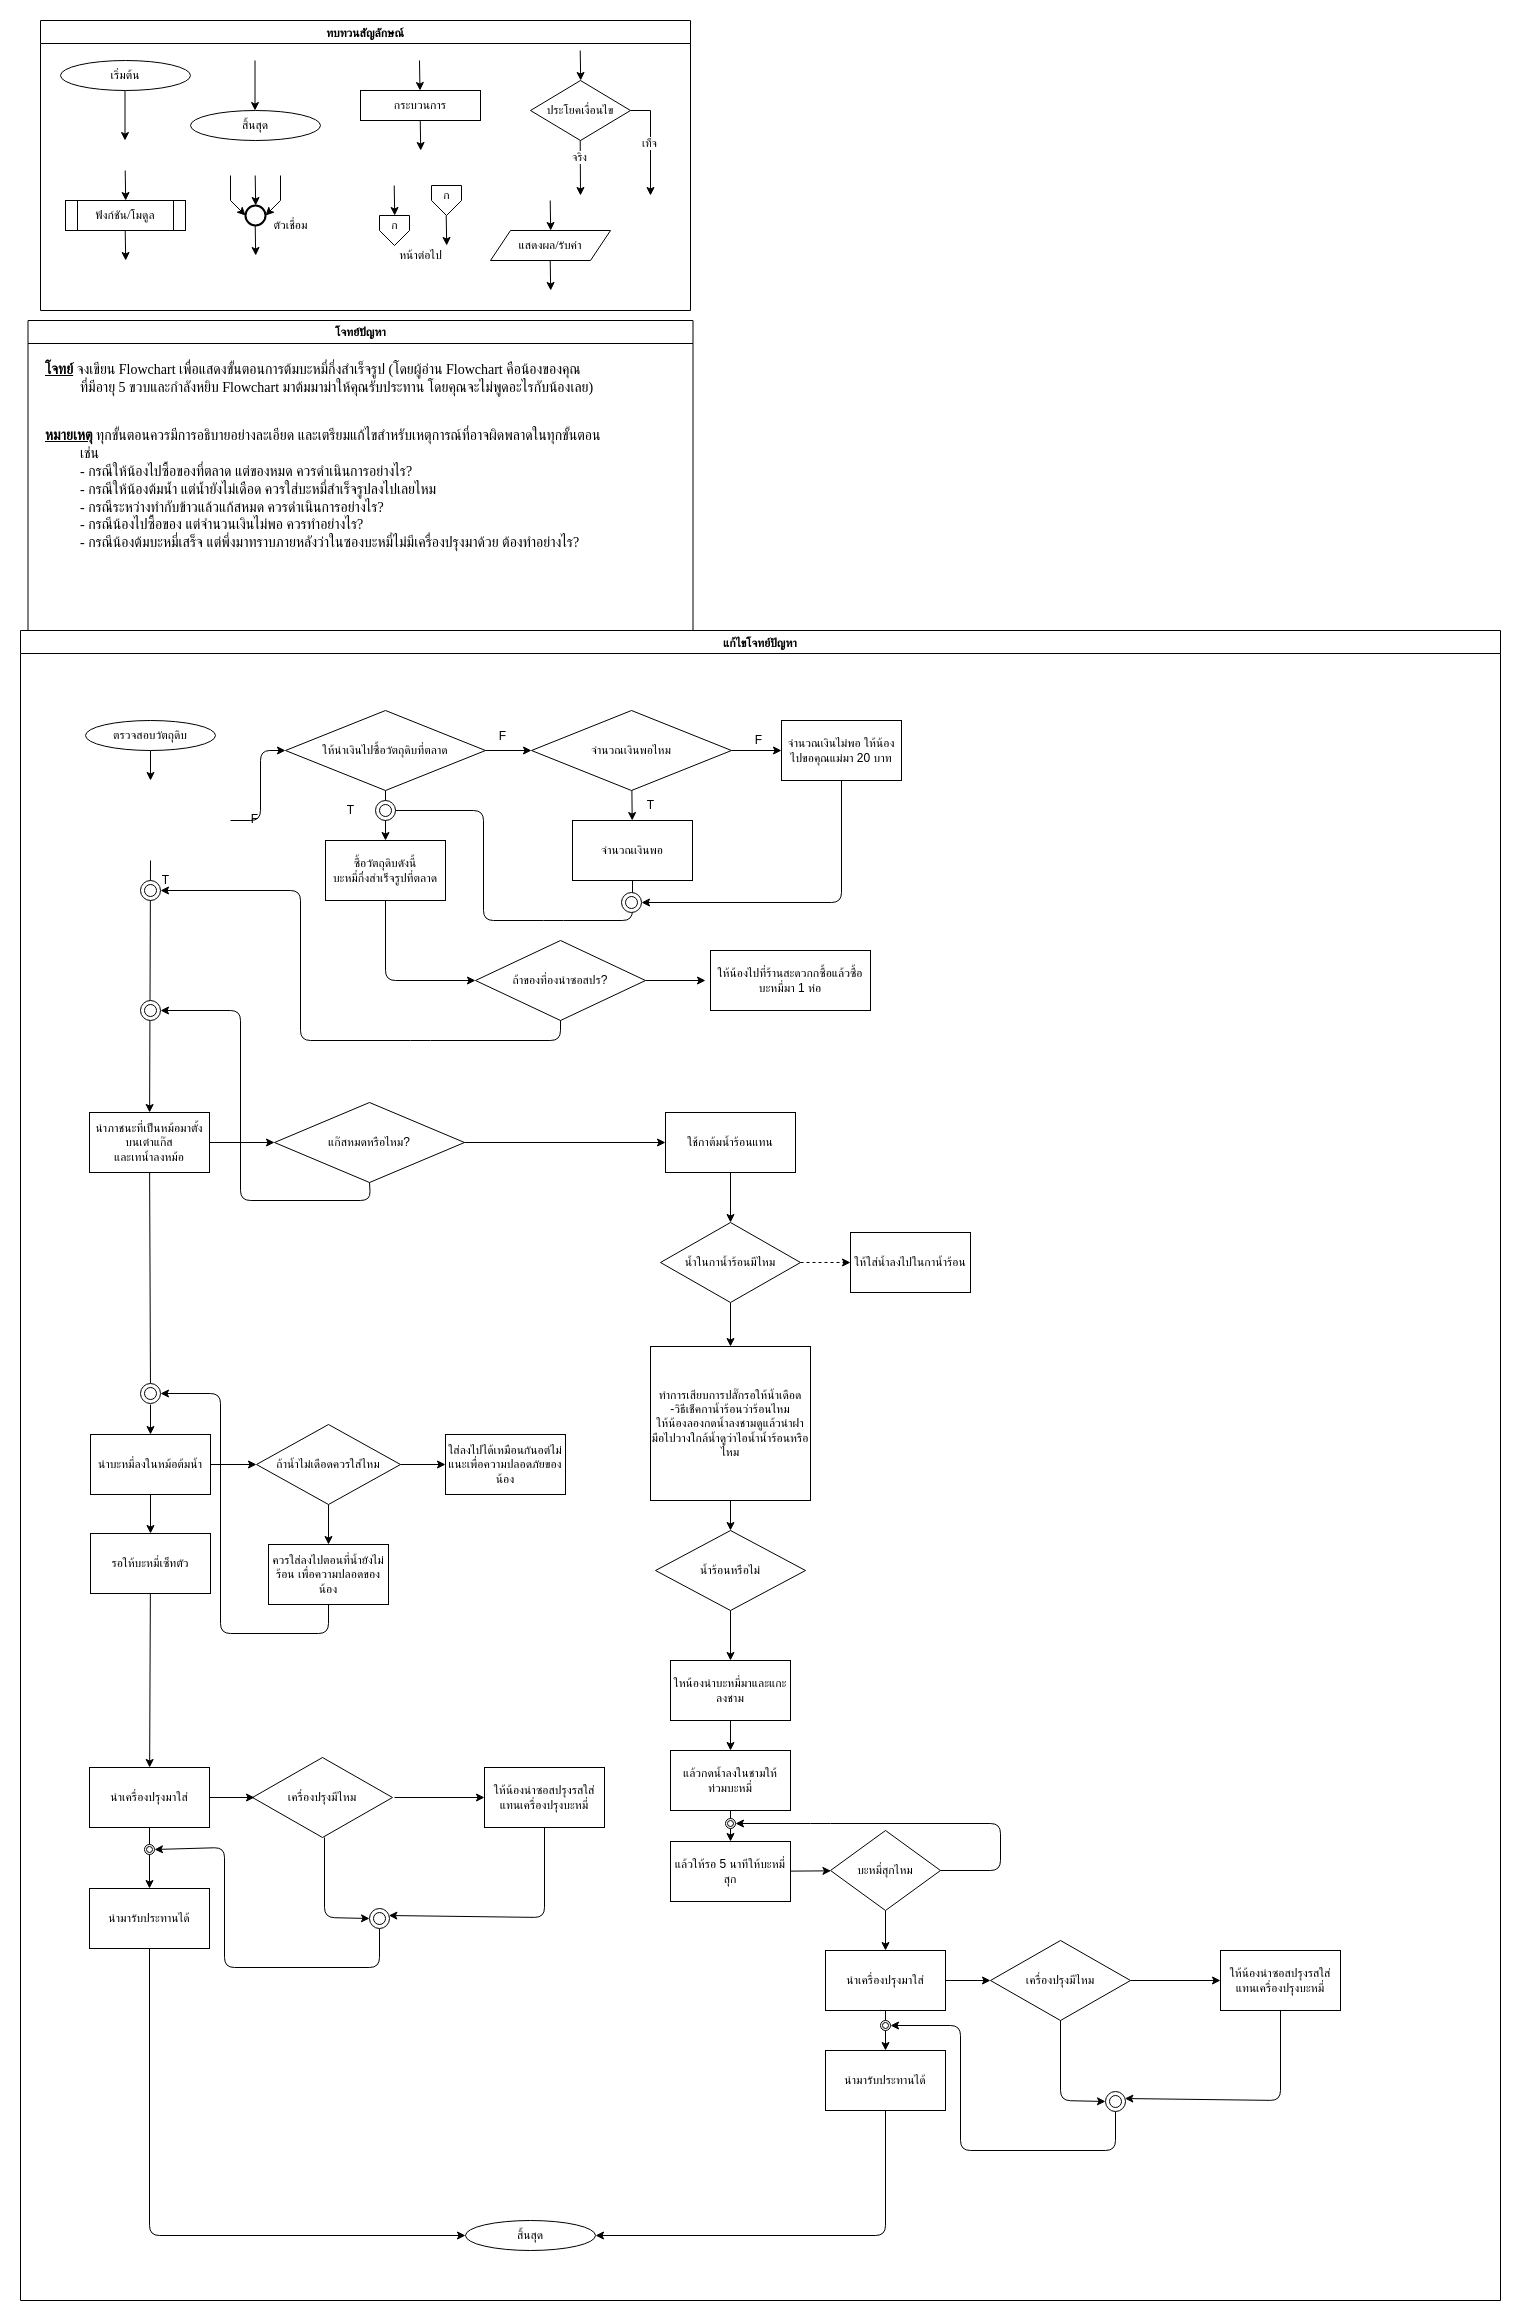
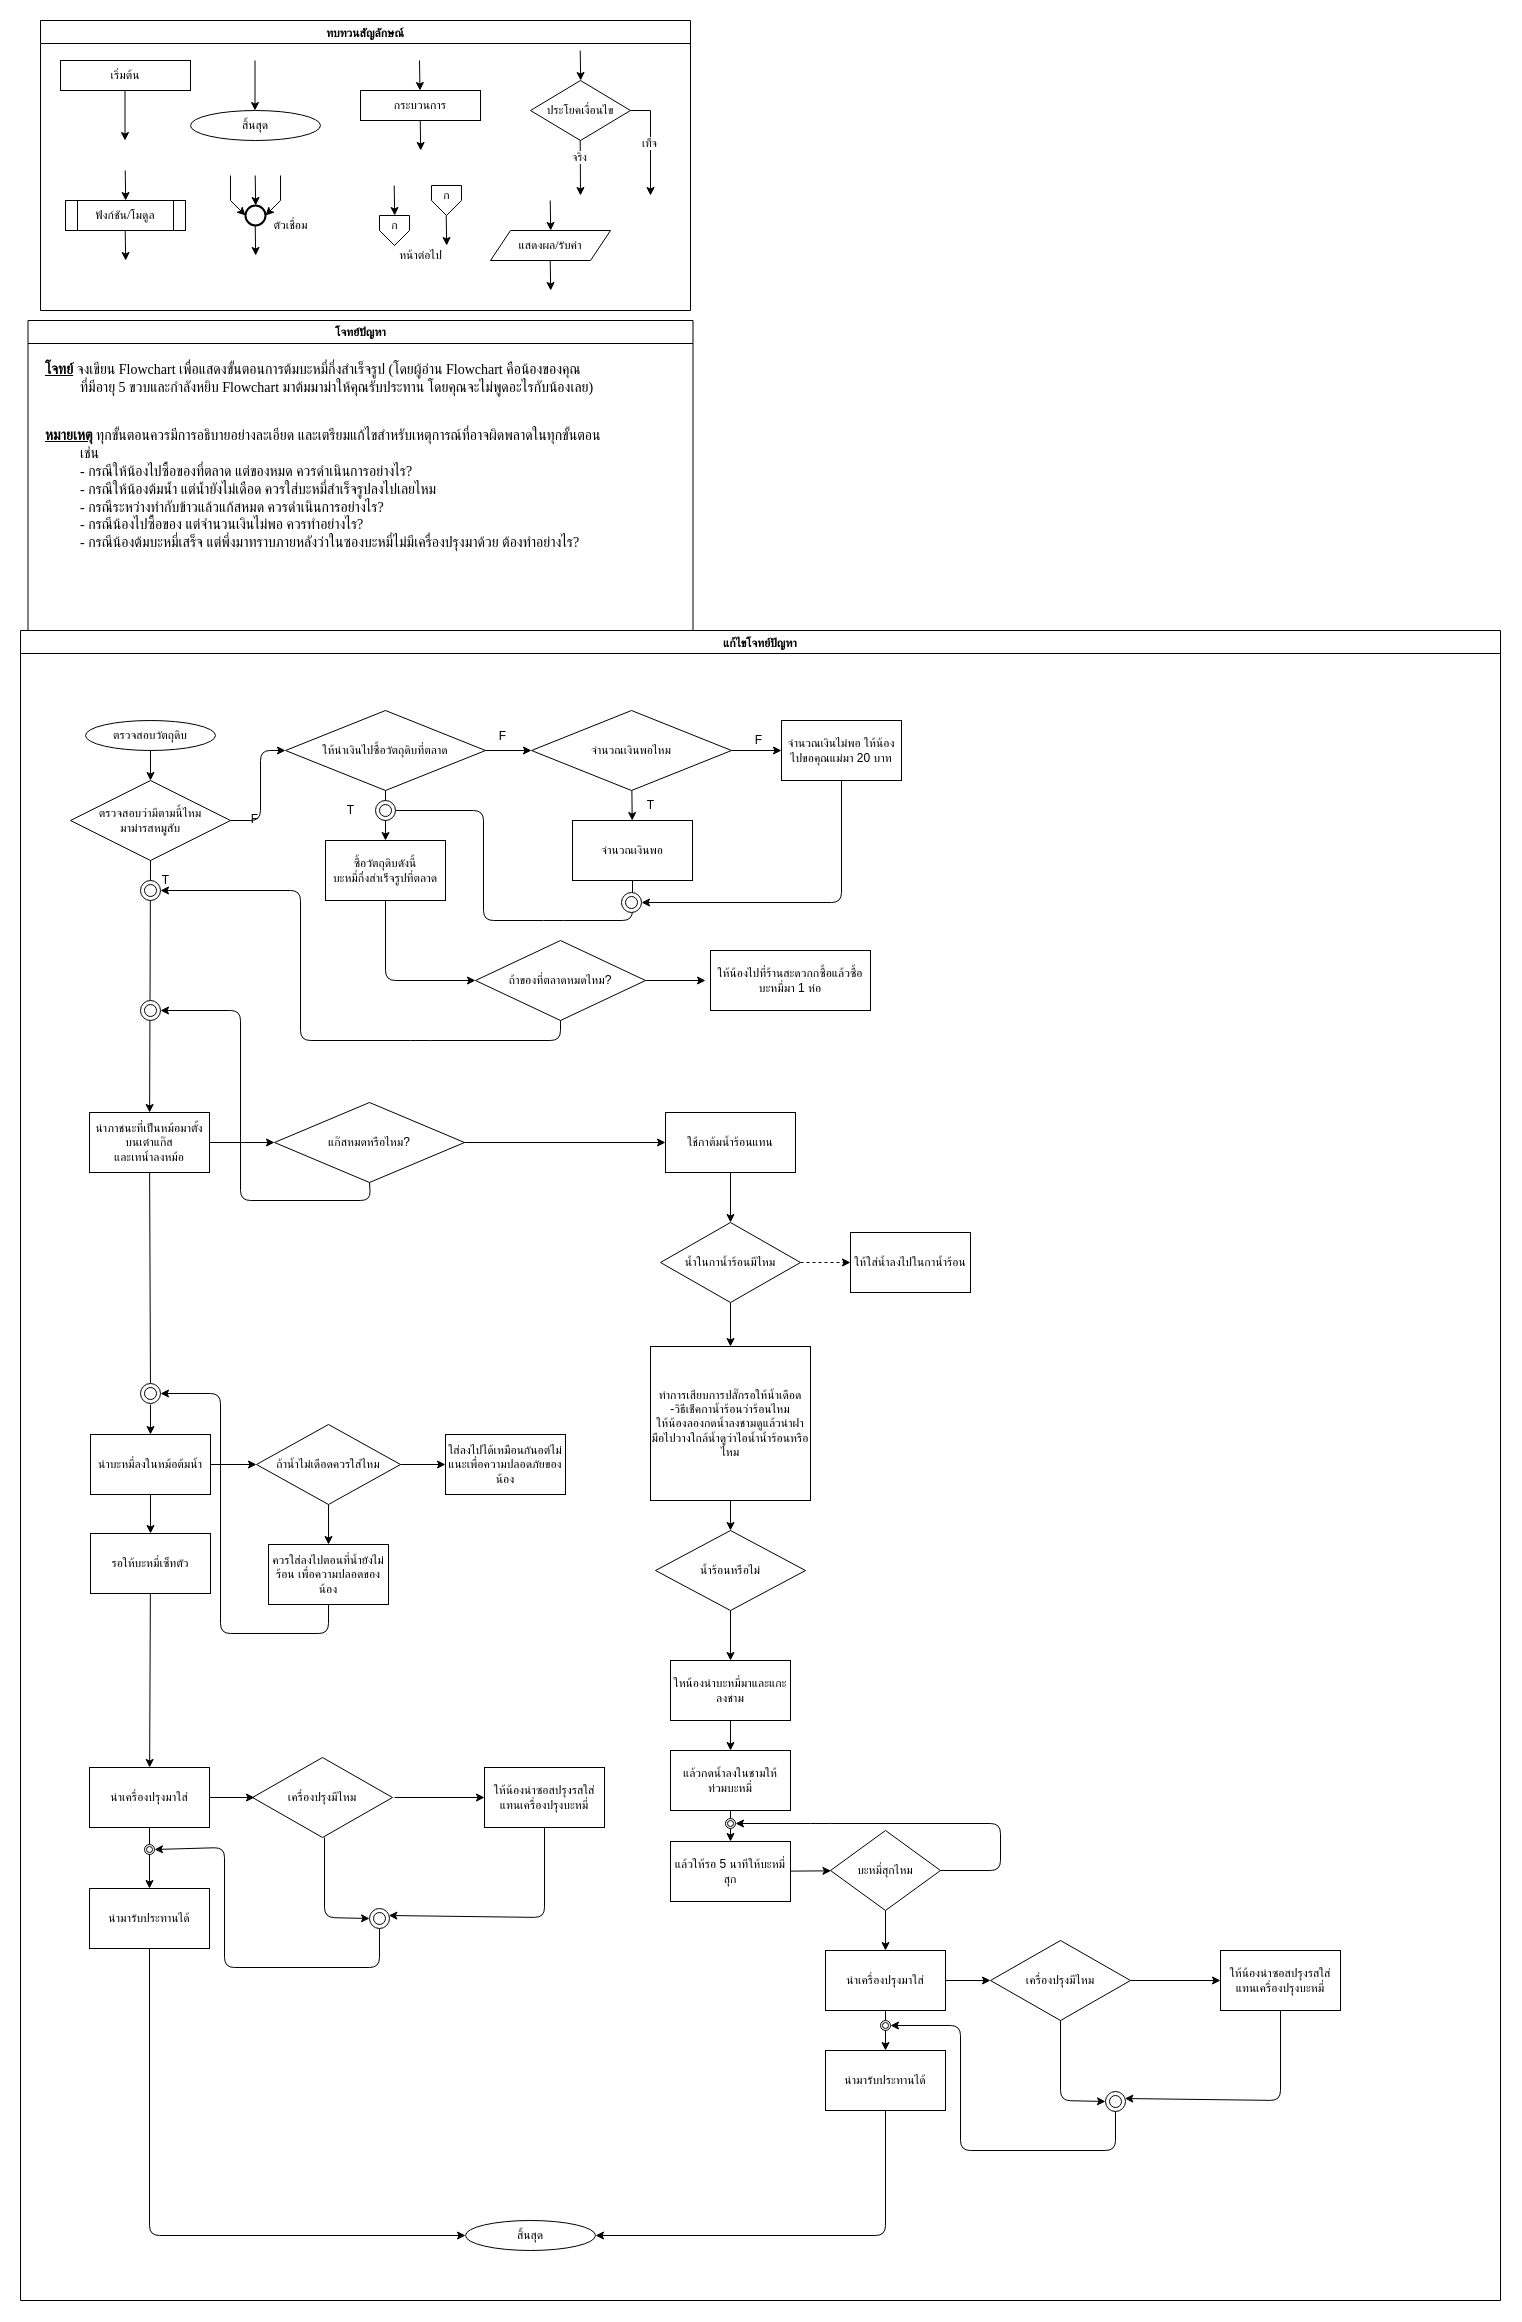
(126, 76) -> (126, 76)
none -> (151, 821)
(561, 981) -> (561, 981)
